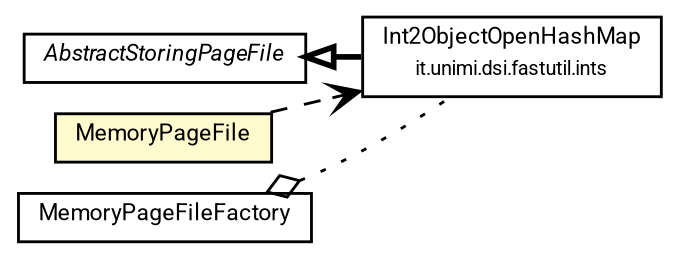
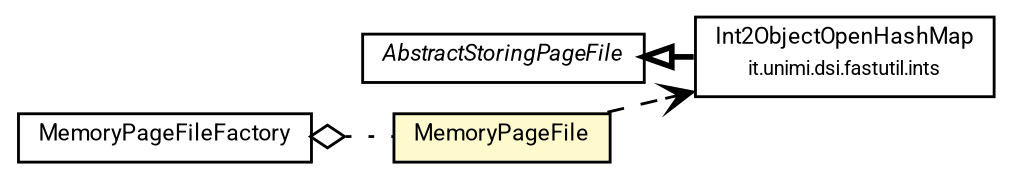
(377, 142) -> (369, 137)
